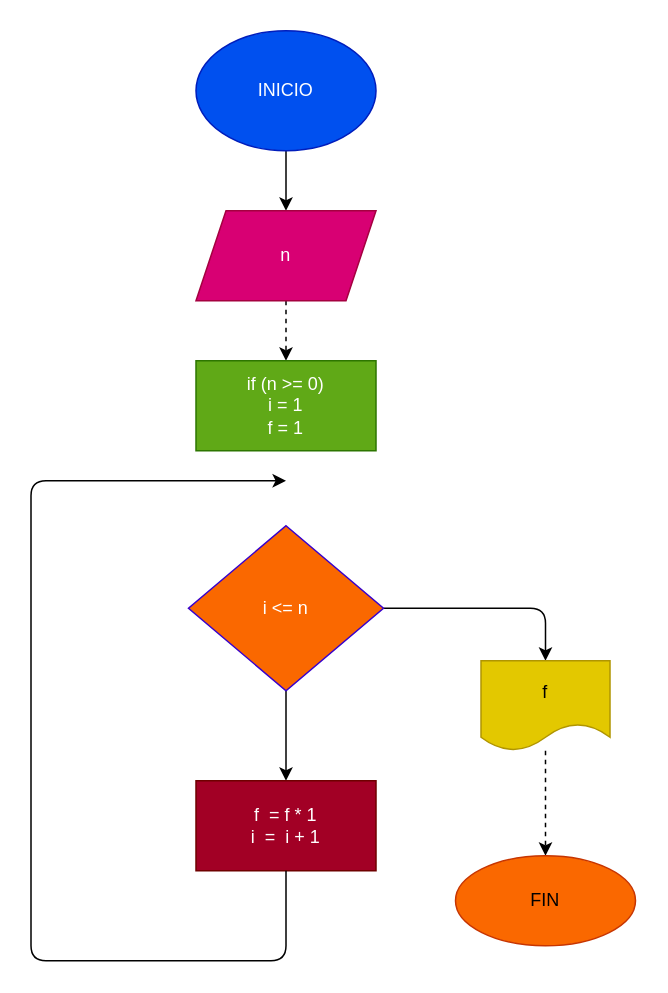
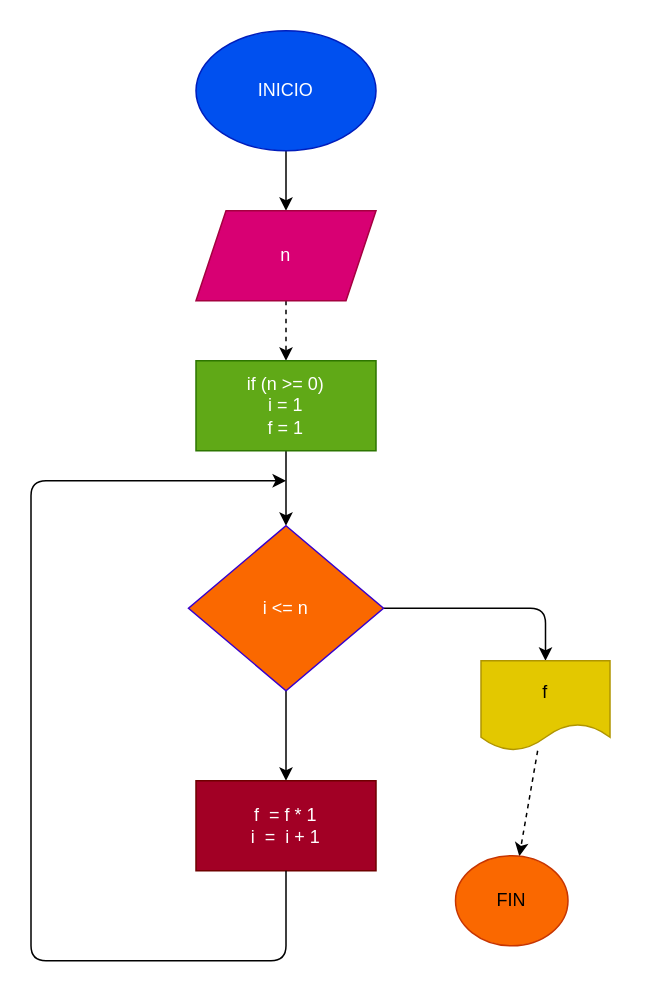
none -> (286, 483)
(545, 901) -> (512, 901)
